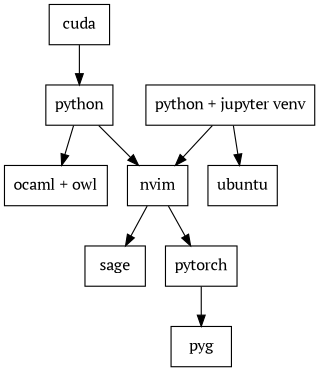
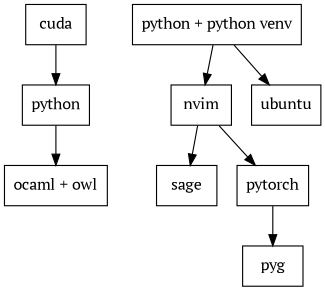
(230, 105) -> (217, 25)
(115, 141) -> none
